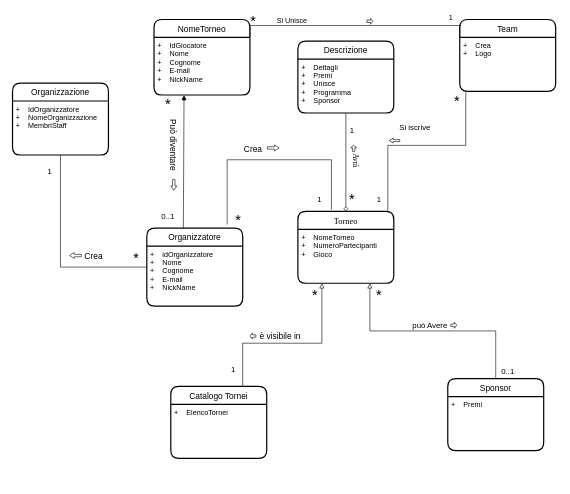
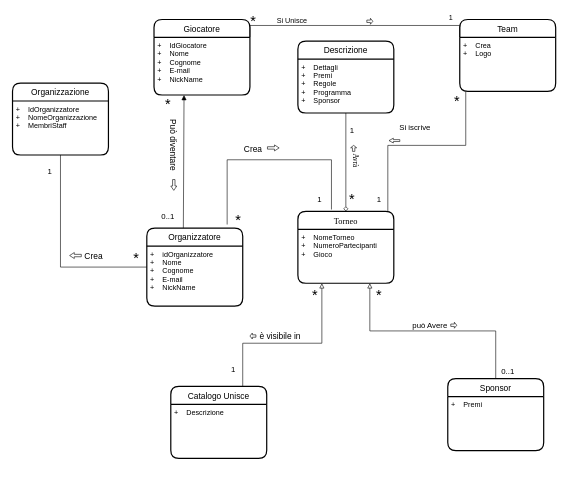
(202, 29) -> (202, 29)
(326, 67) -> (326, 67)
(218, 396) -> (218, 396)
(206, 413) -> (204, 413)
